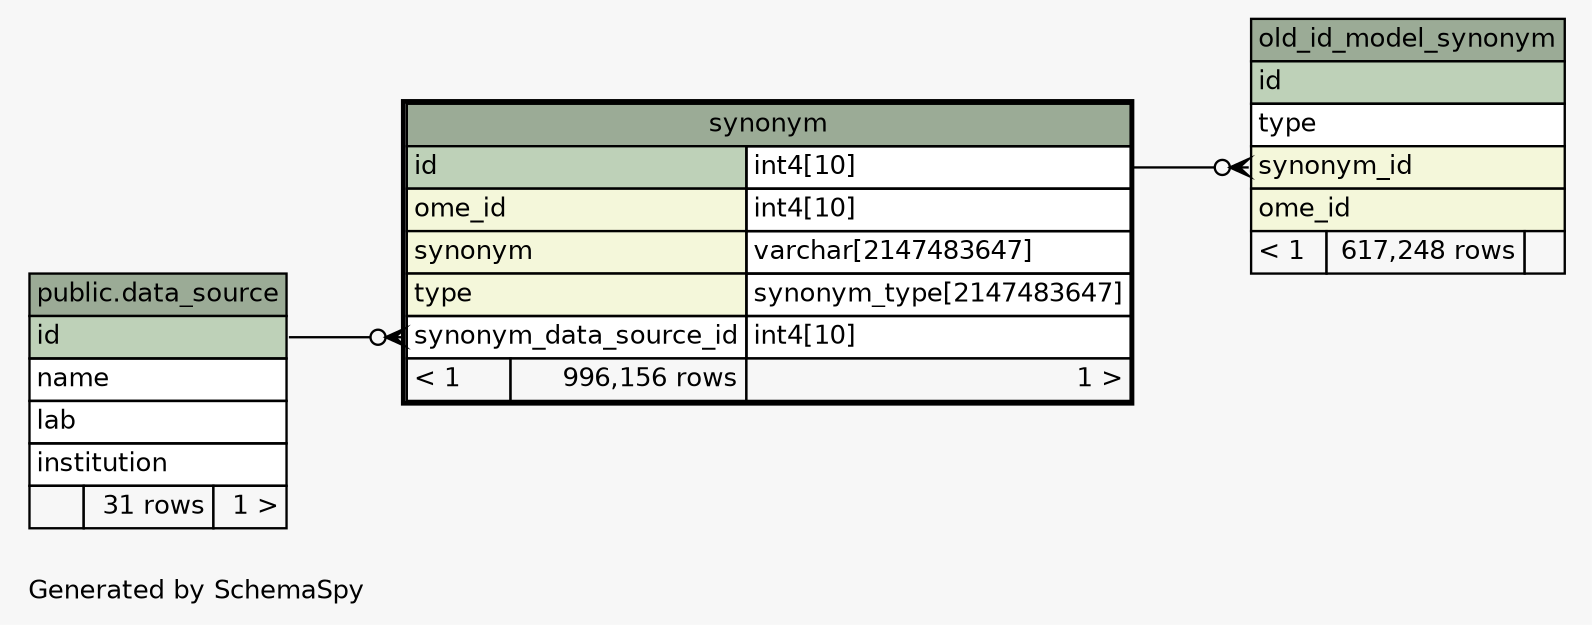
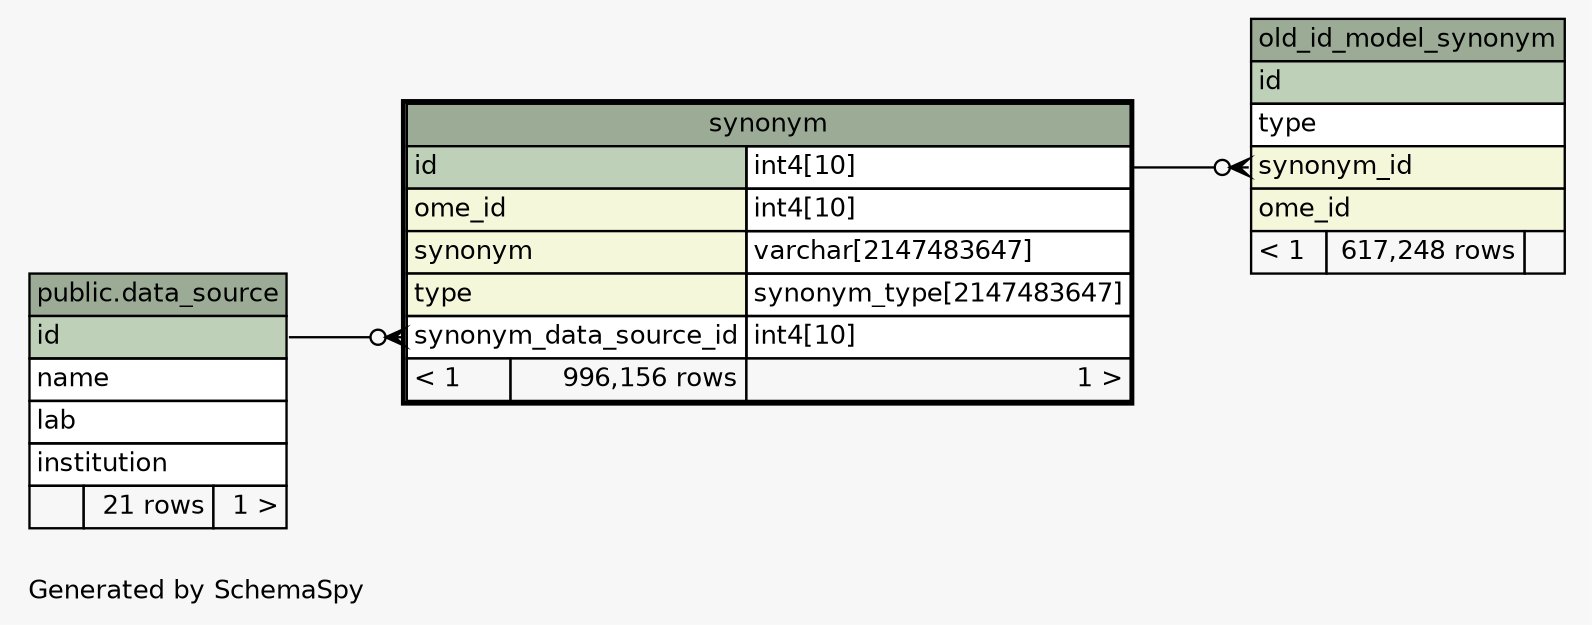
(154, 506) -> (154, 506)
